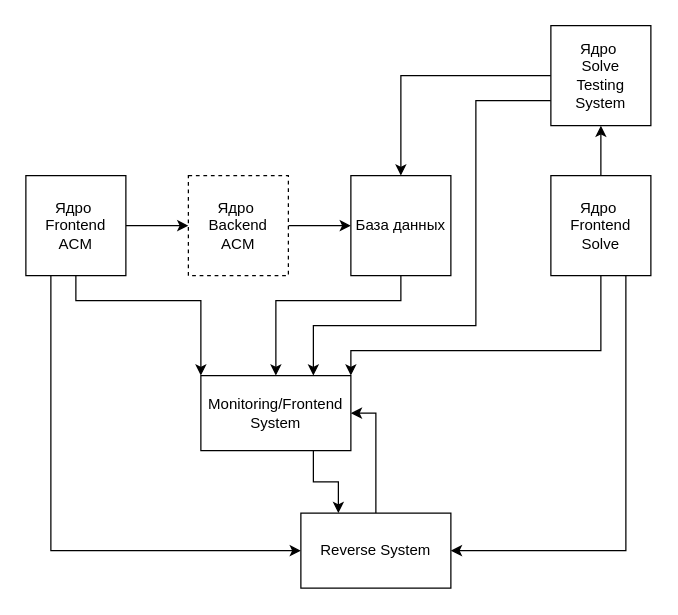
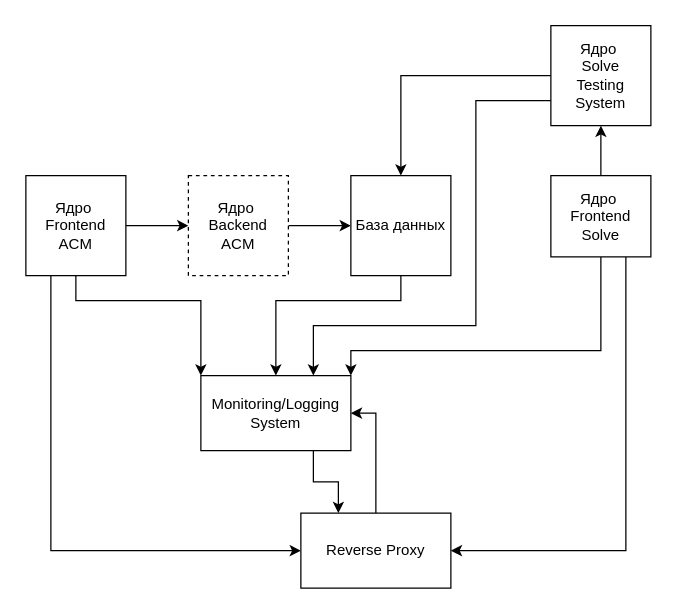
(601, 226) -> (601, 216)
(276, 413) -> (276, 413)
(376, 551) -> (376, 551)
